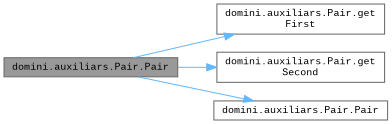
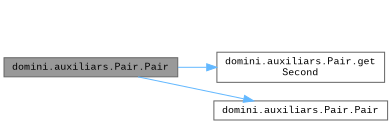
(301, 19) -> none
